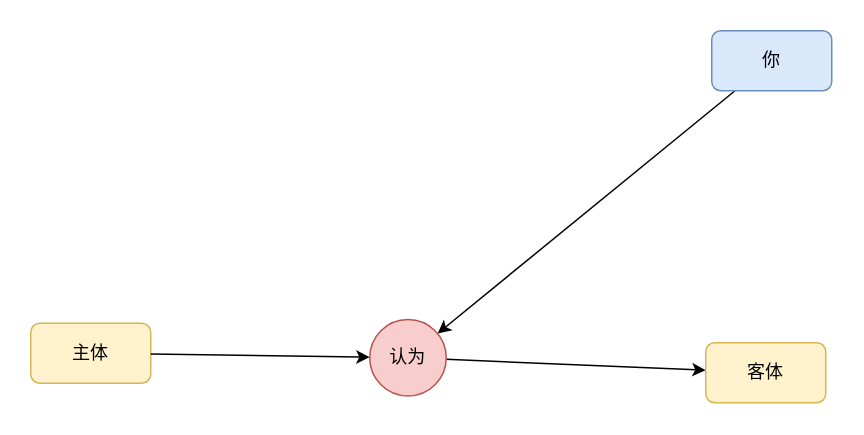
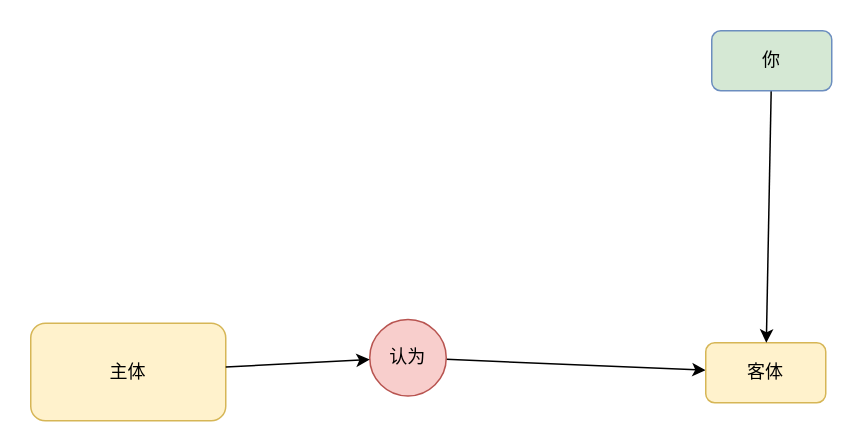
(772, 61) -> (772, 61)
(590, 209) -> (769, 212)
(91, 353) -> (128, 372)
